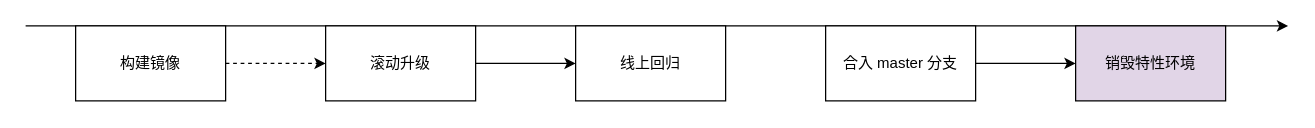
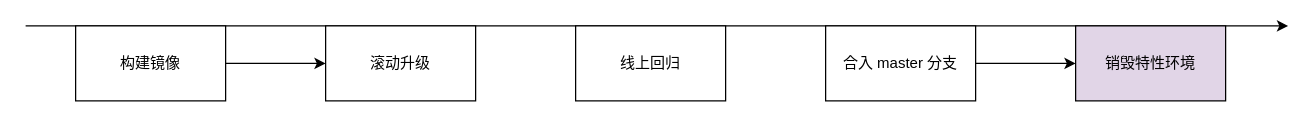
(272, 63) -> (272, 63)
(522, 63) -> none
